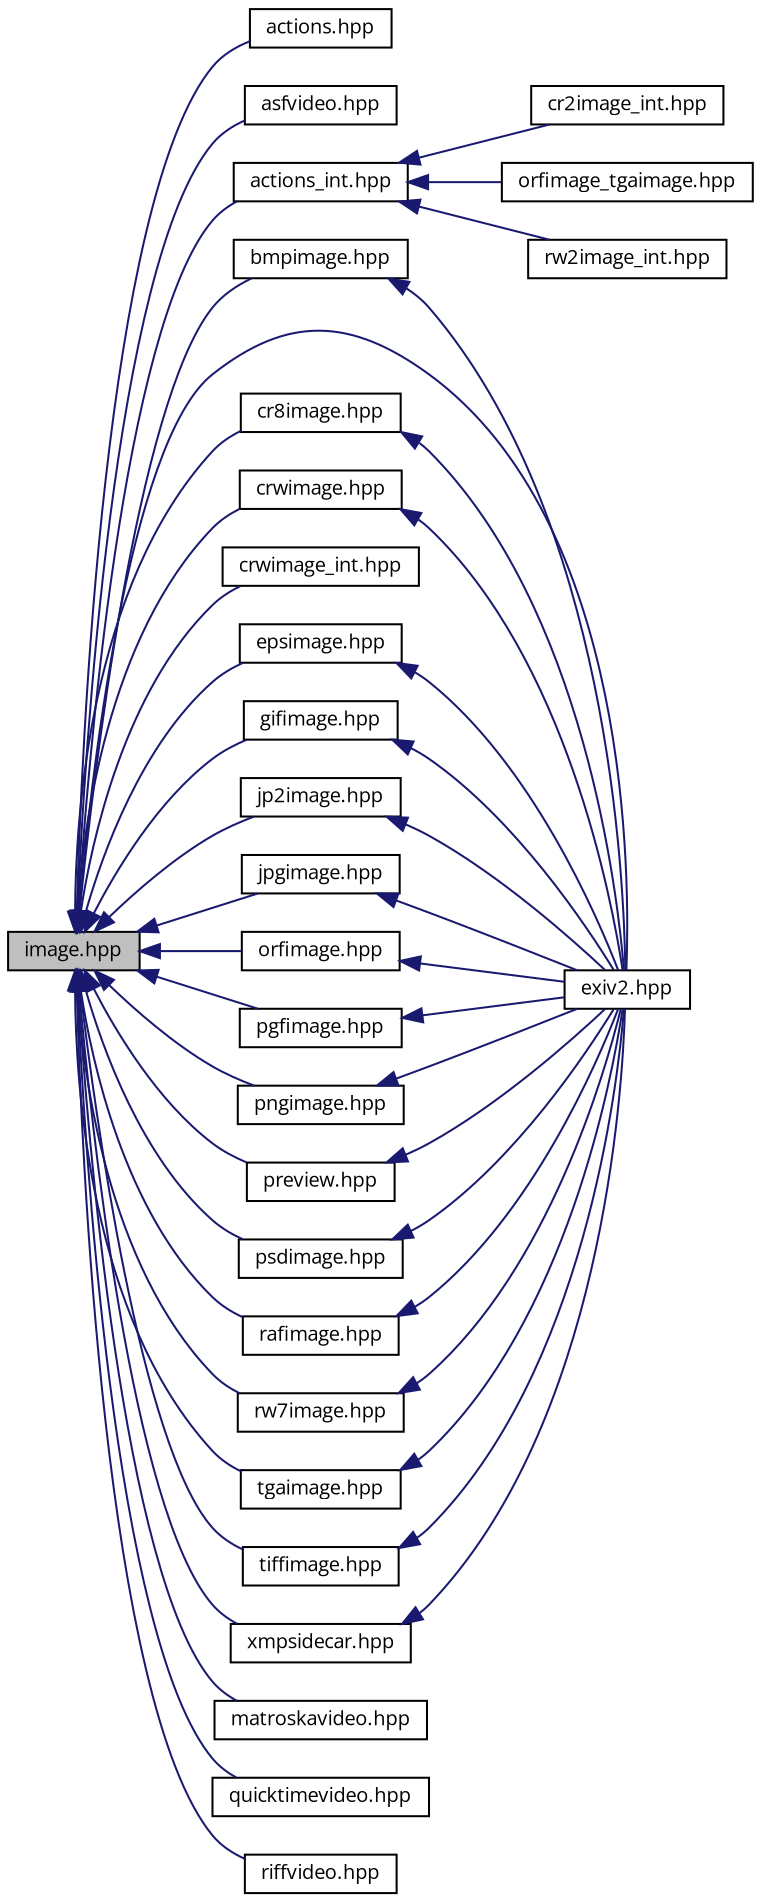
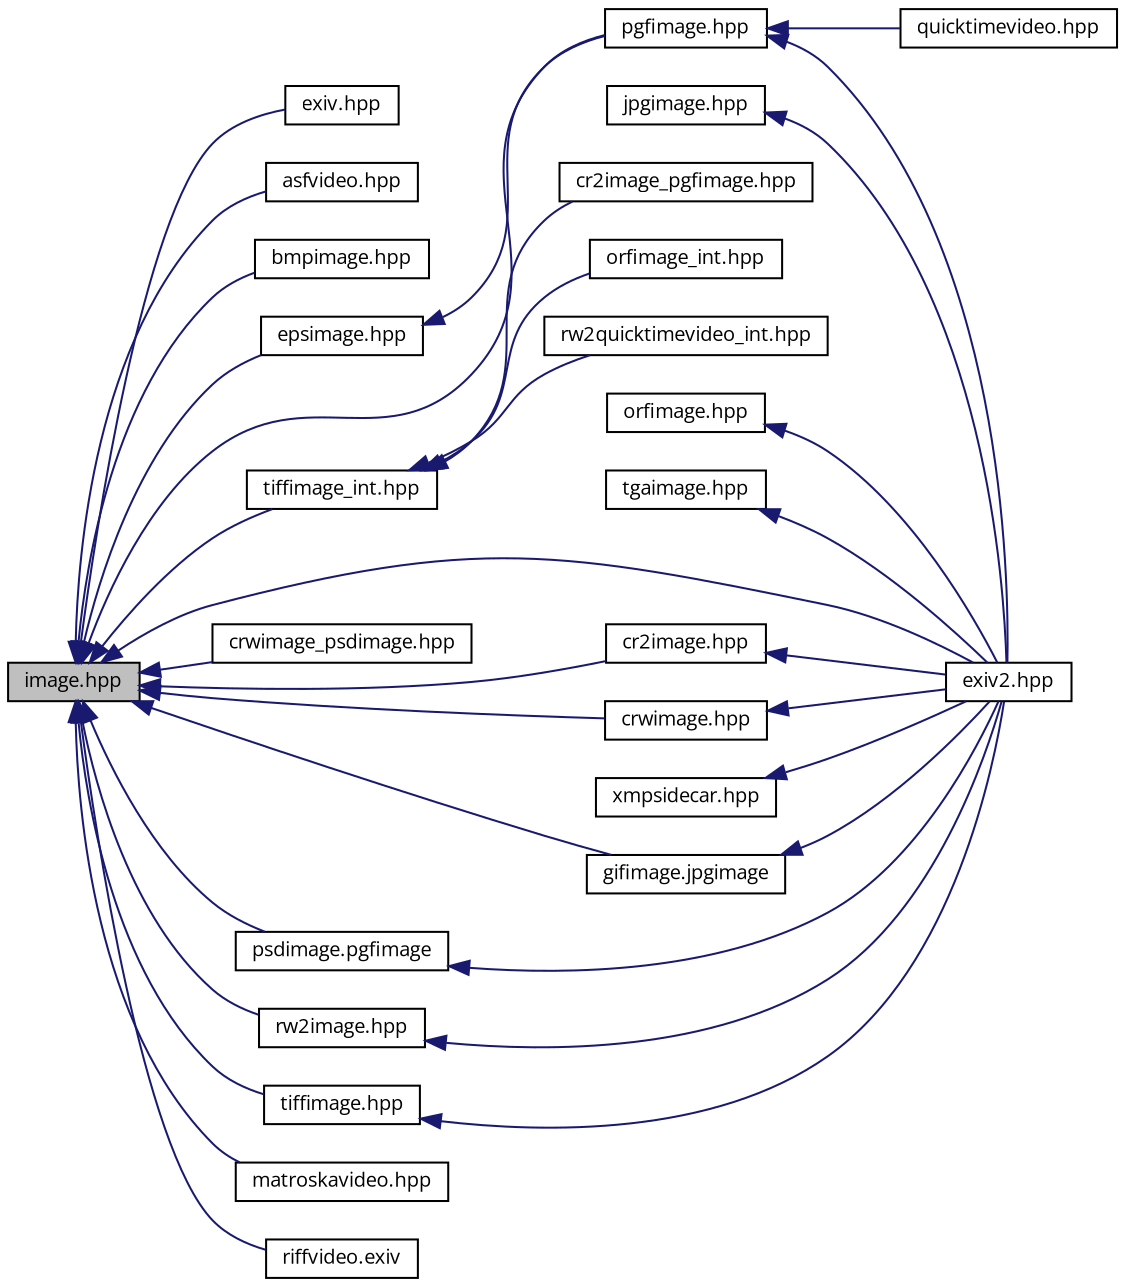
(321, 28) -> (342, 105)
(627, 105) -> (686, 182)
(321, 182) -> (342, 490)
(627, 182) -> (686, 259)
(627, 259) -> (686, 336)
(321, 413) -> (686, 644)
(511, 437) -> none
(321, 567) -> (342, 644)
(321, 720) -> (686, 874)
(321, 797) -> none
(536, 807) -> (508, 165)
(207, 910) -> none
(201, 951) -> none
(321, 1105) -> none
(321, 1182) -> none
(109, 1250) -> none
(321, 1259) -> (342, 951)
(321, 1336) -> none
(131, 1369) -> none
(321, 1412) -> (342, 1028)
(131, 1519) -> (844, 28)
(321, 1874) -> (342, 1259)
